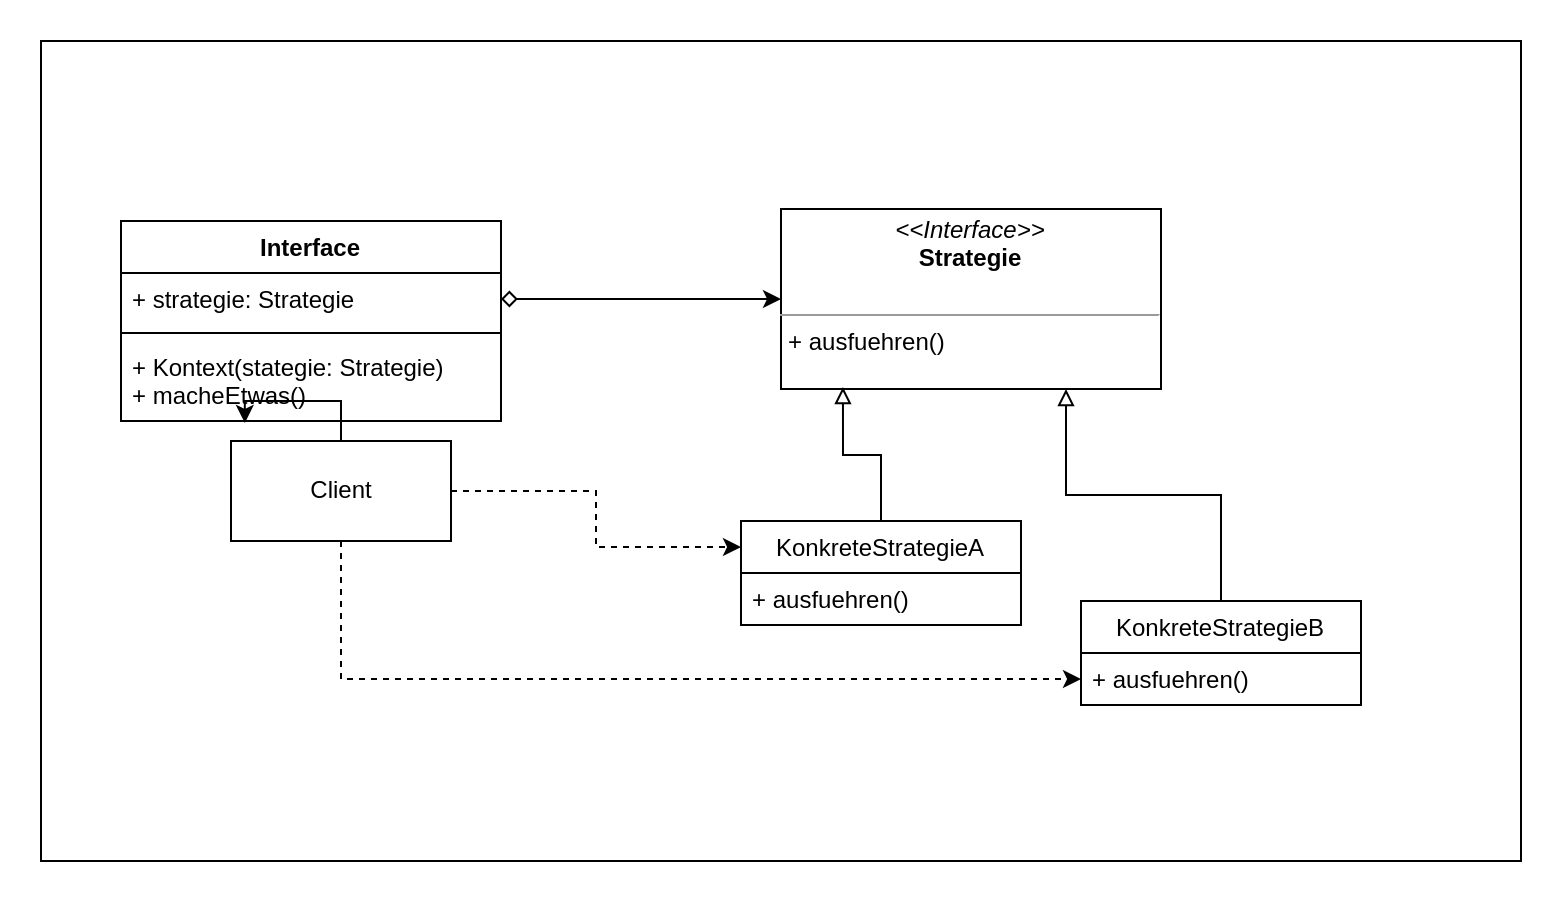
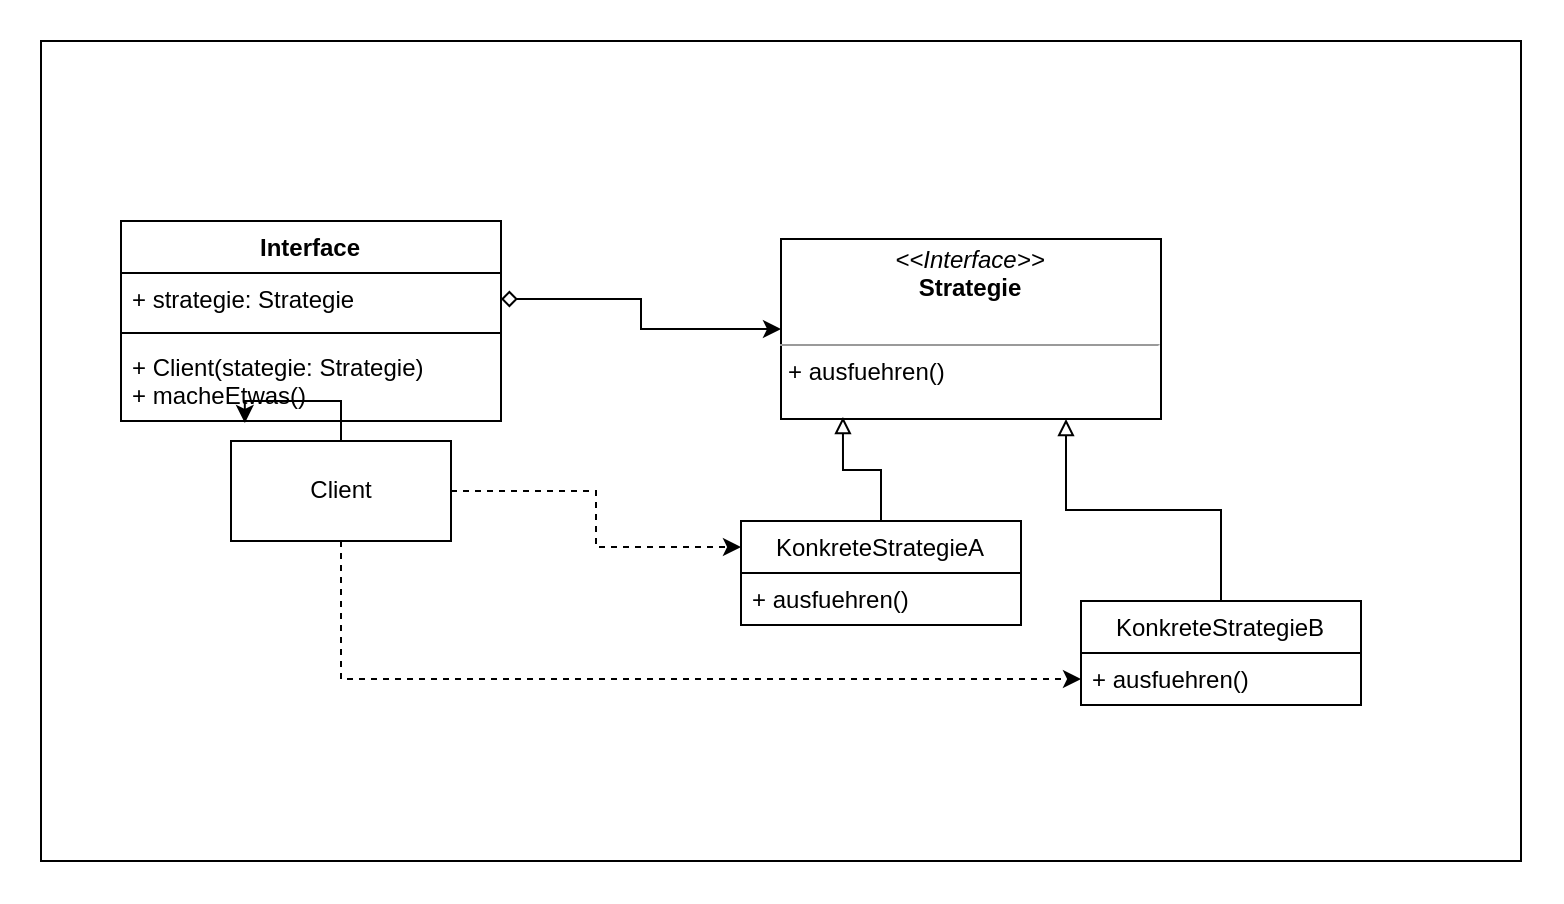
(971, 299) -> (971, 329)
(318, 368) -> (305, 368)
